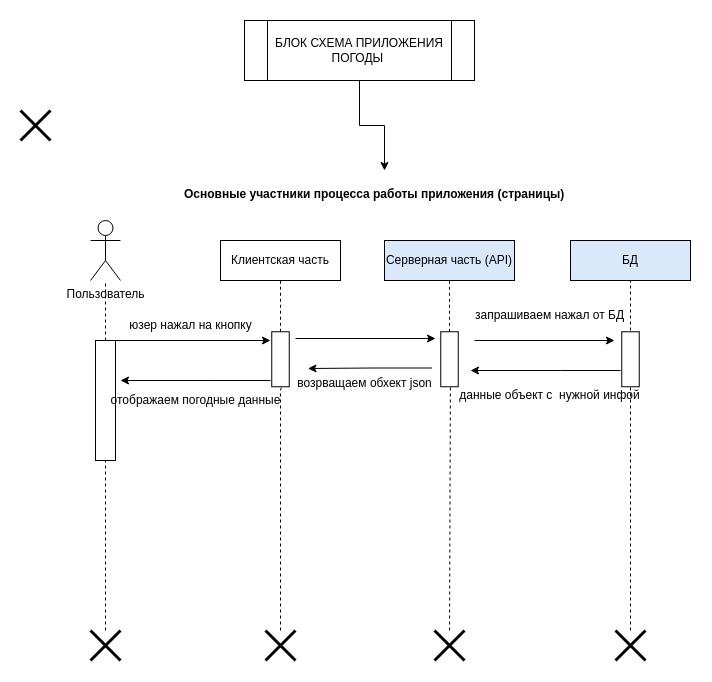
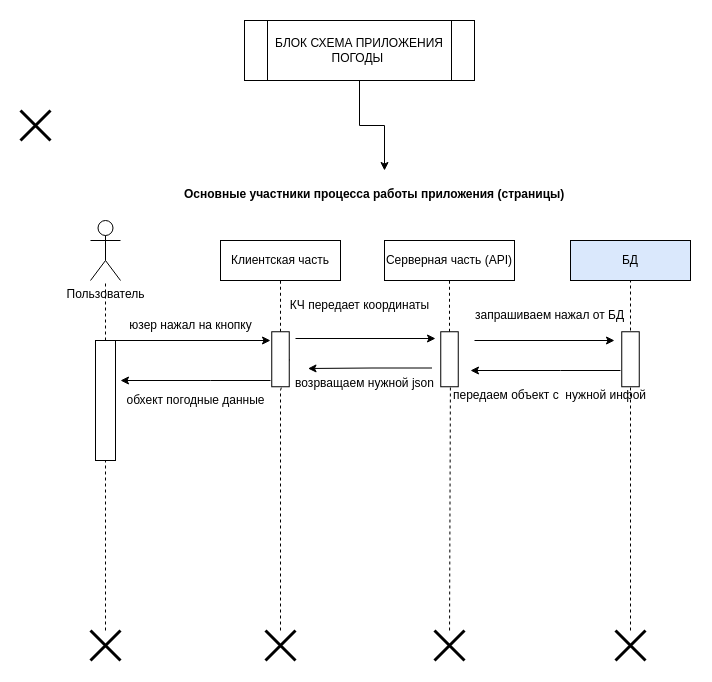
(450, 261) -> (450, 261)
none -> (360, 306)
(365, 384) -> (365, 384)
(550, 396) -> (550, 396)
(196, 401) -> (196, 401)
